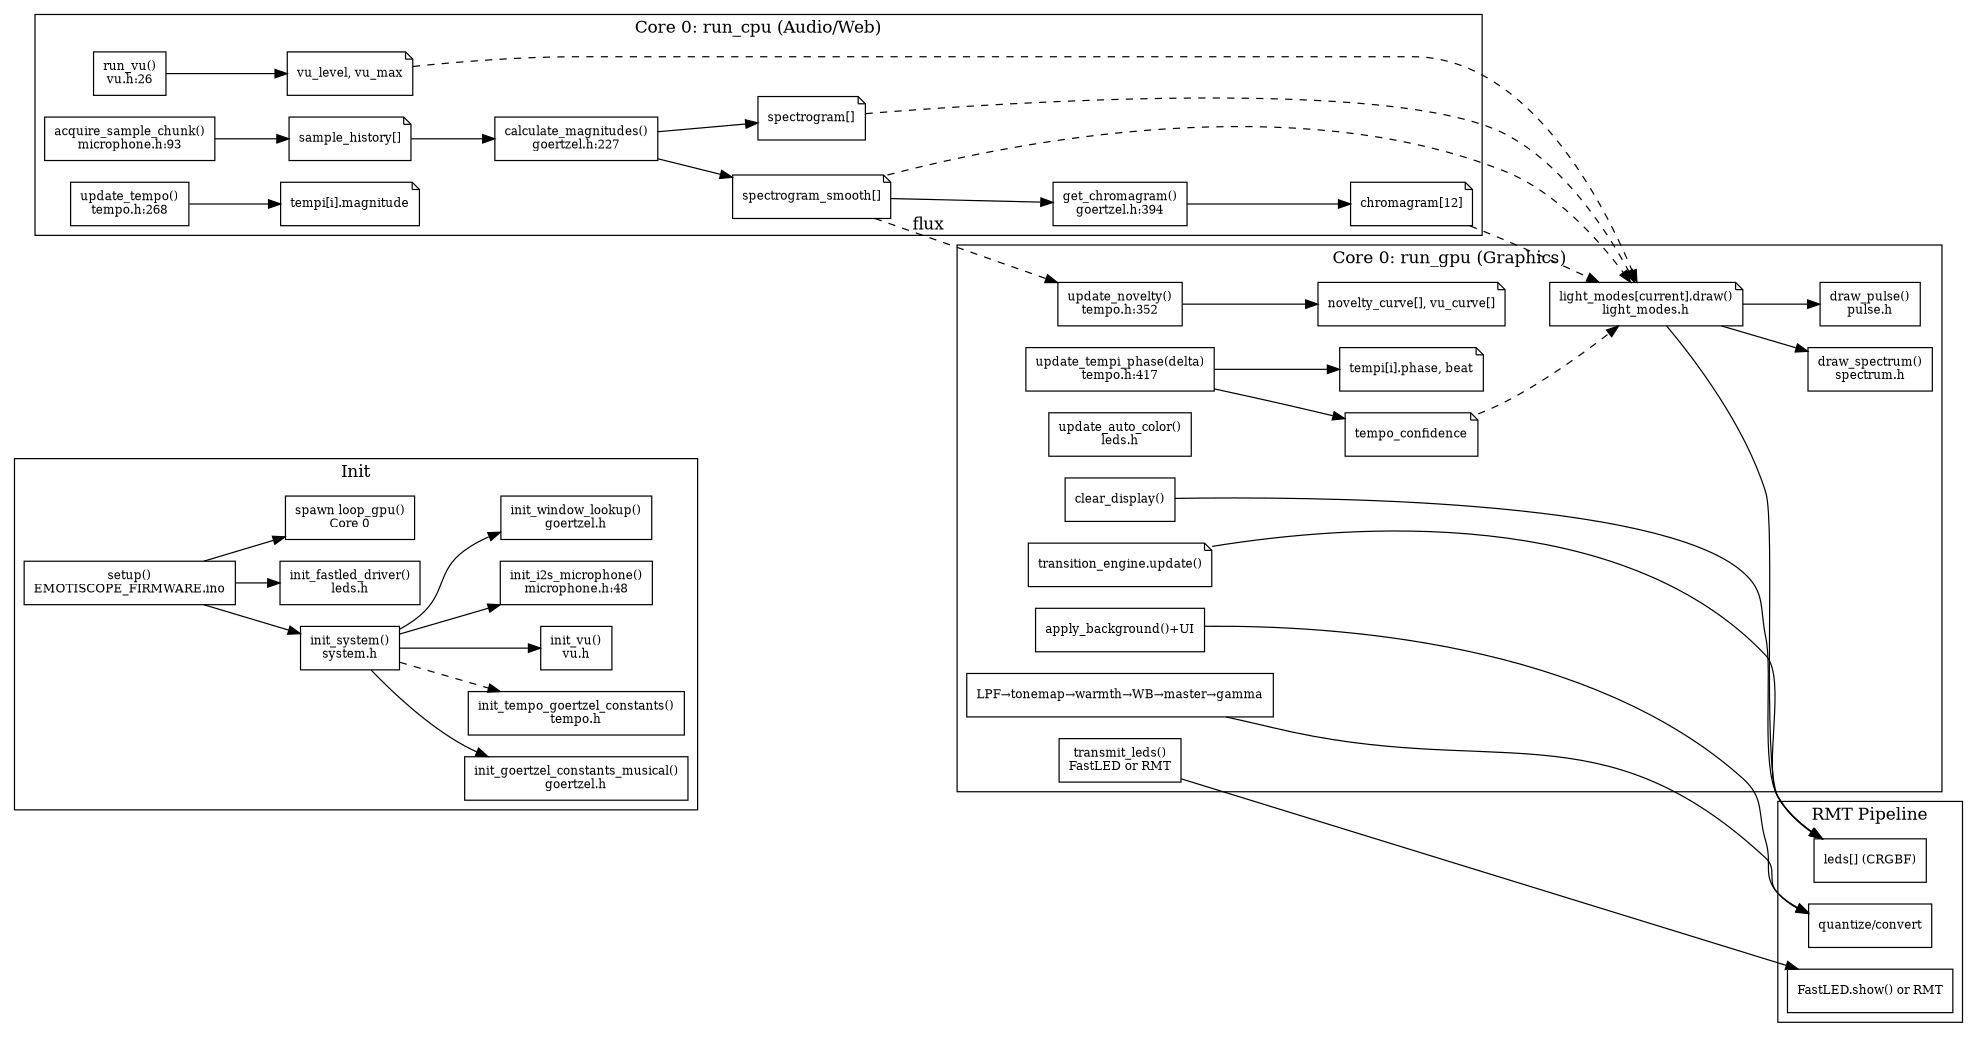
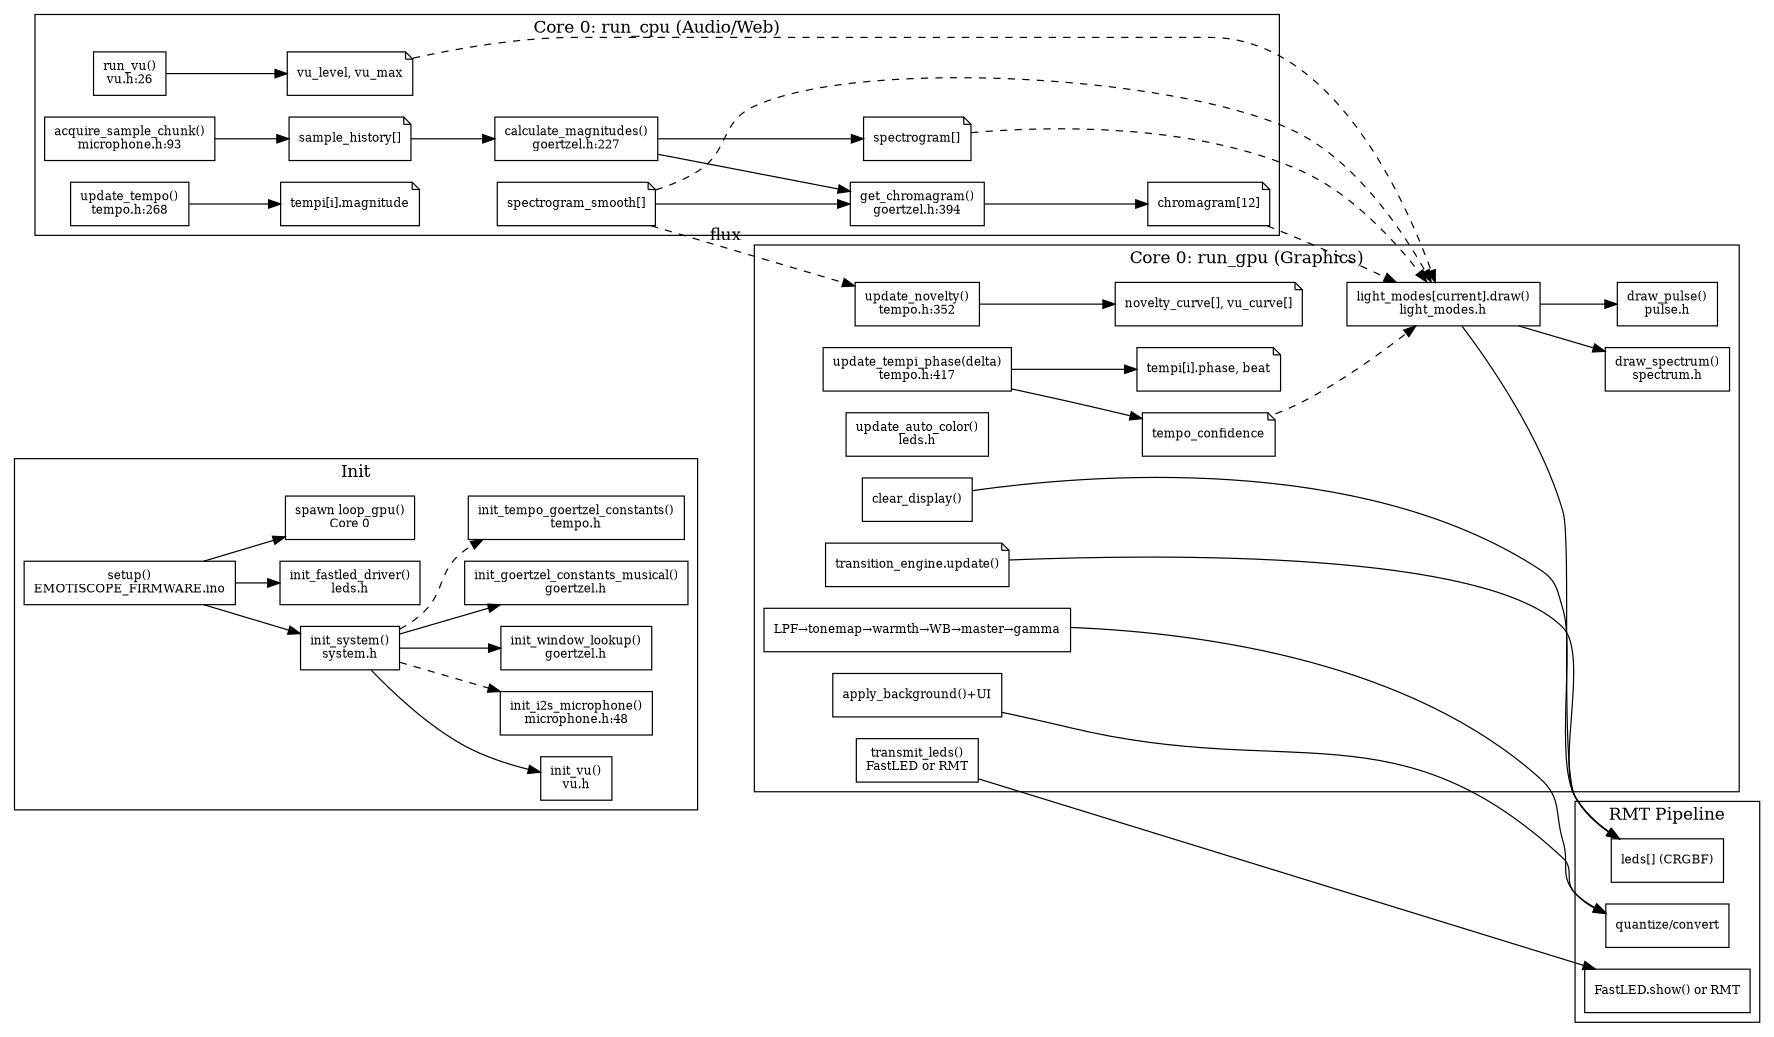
(689, 167) -> (748, 172)
(1646, 304) -> (1444, 304)
(444, 621) -> (444, 675)
